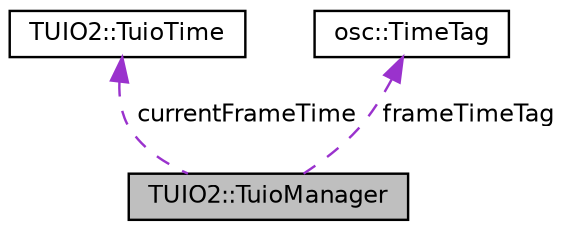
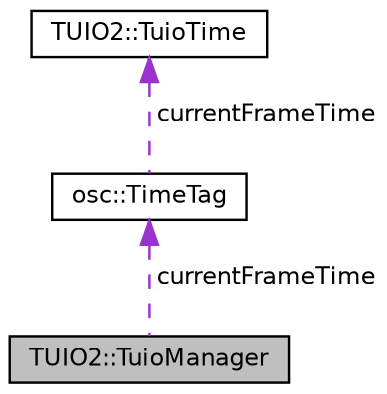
(465, 115) -> (264, 278)
(138, 139) -> (149, 128)
